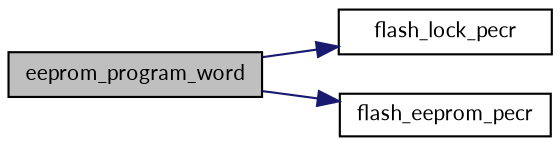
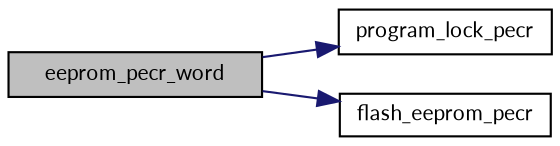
(445, 32) -> (445, 32)
(135, 75) -> (135, 75)
